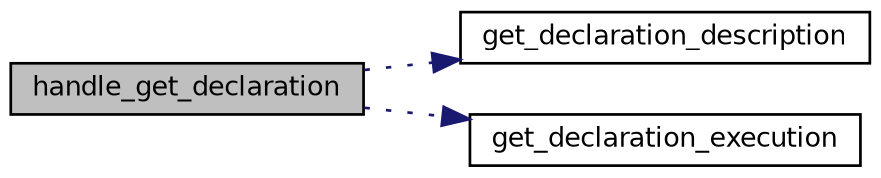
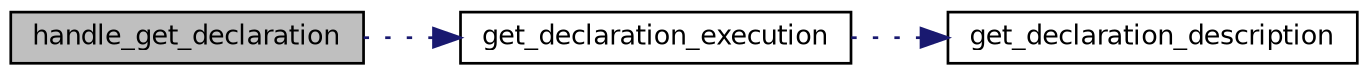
(399, 66) -> (886, 38)
